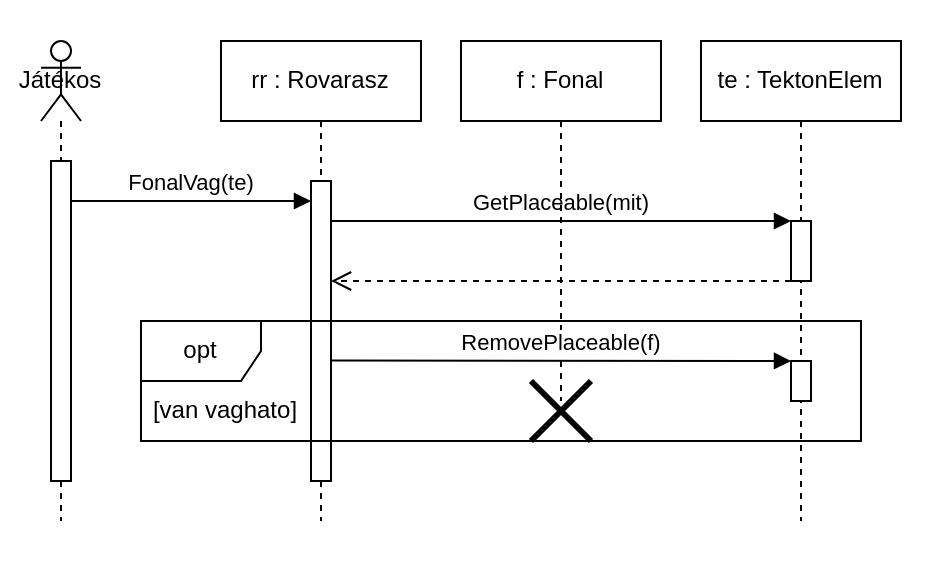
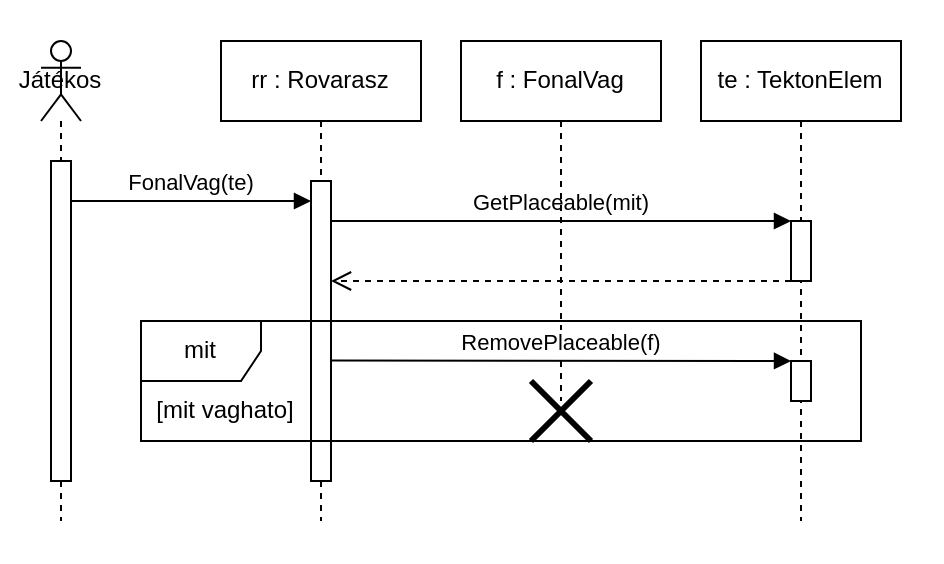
(561, 81) -> (561, 81)
(201, 351) -> (201, 351)
(226, 411) -> (226, 411)
